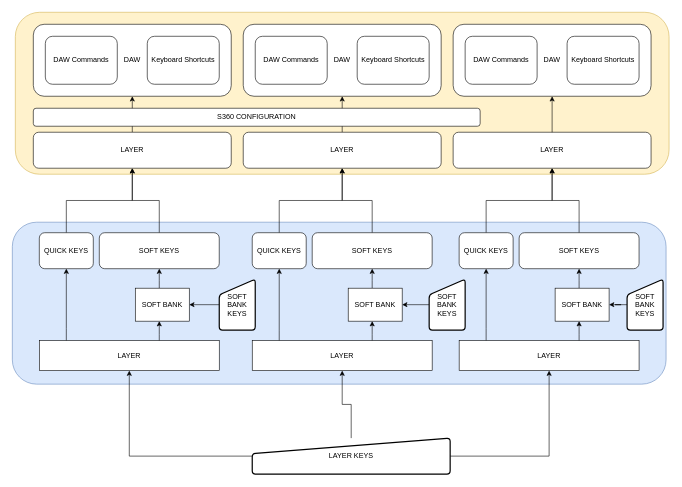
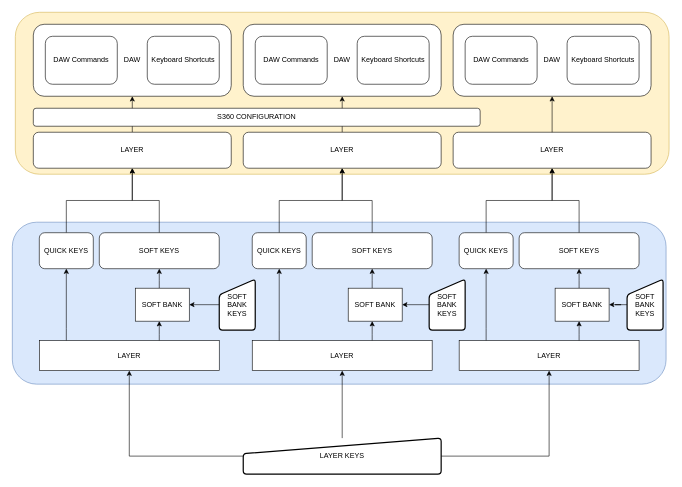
(351, 456) -> (342, 456)
